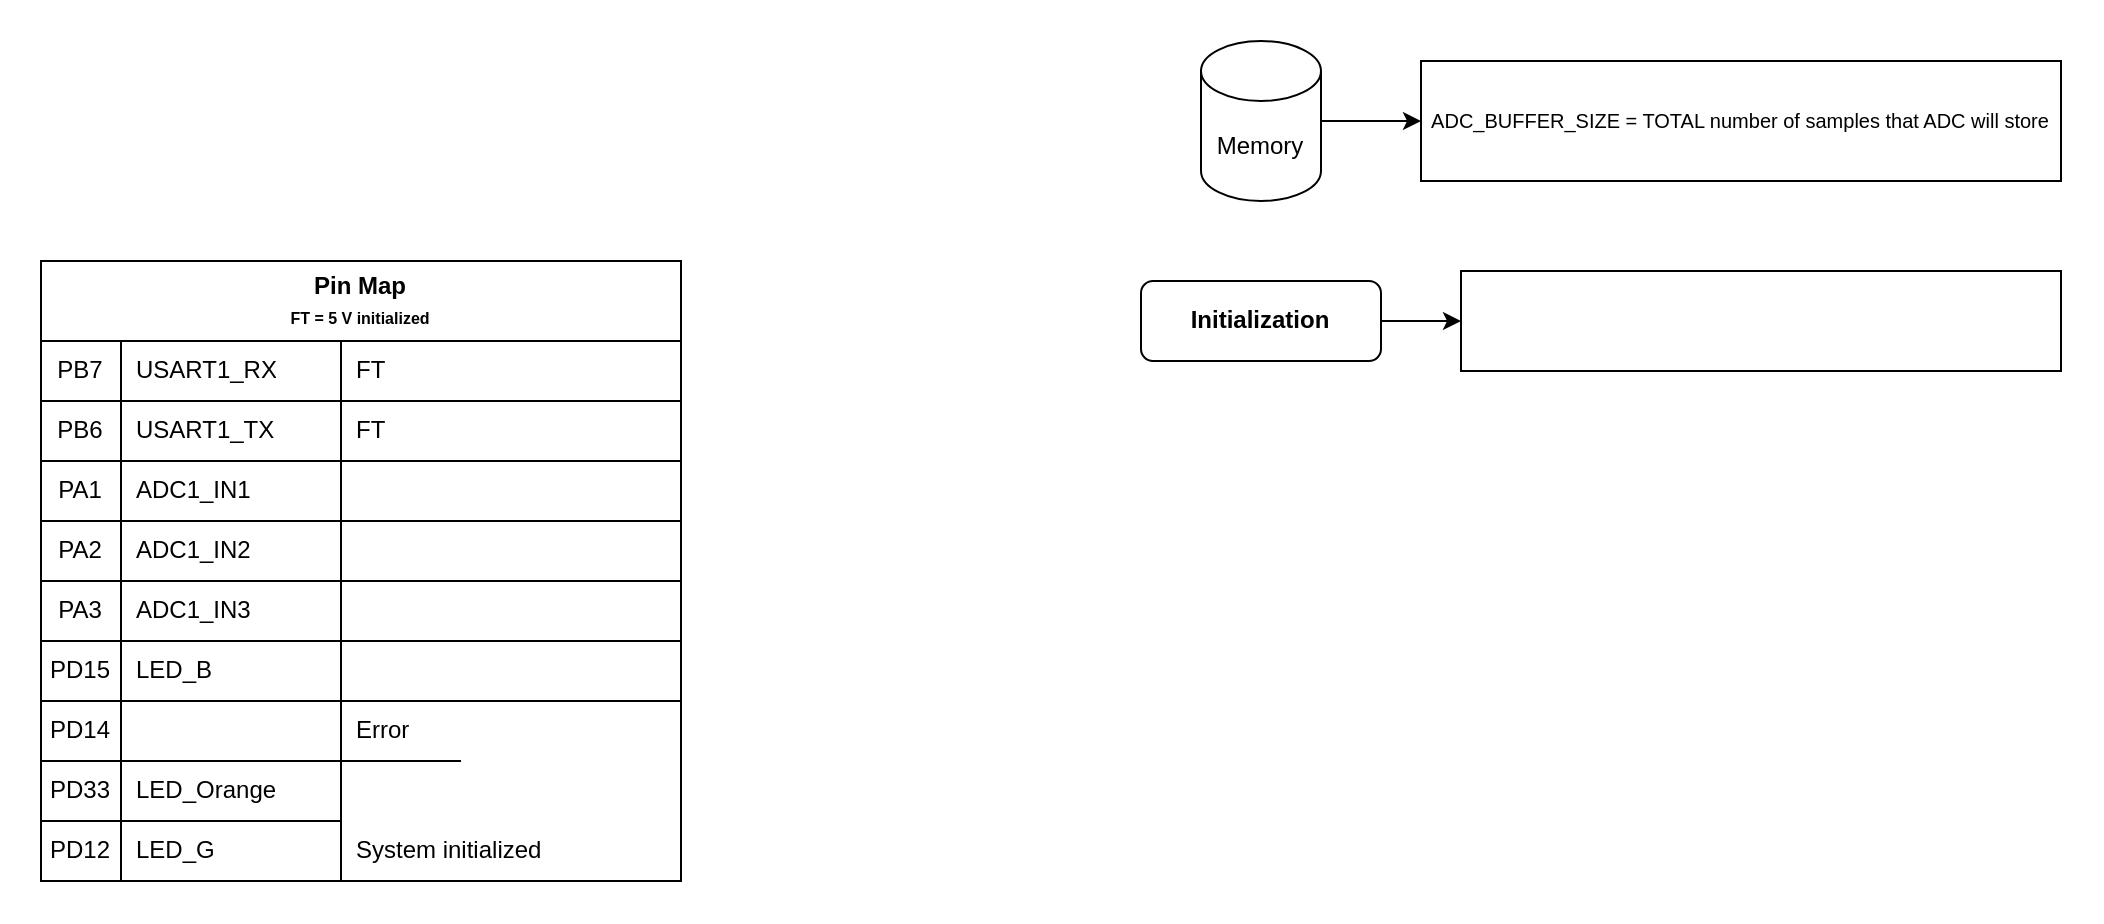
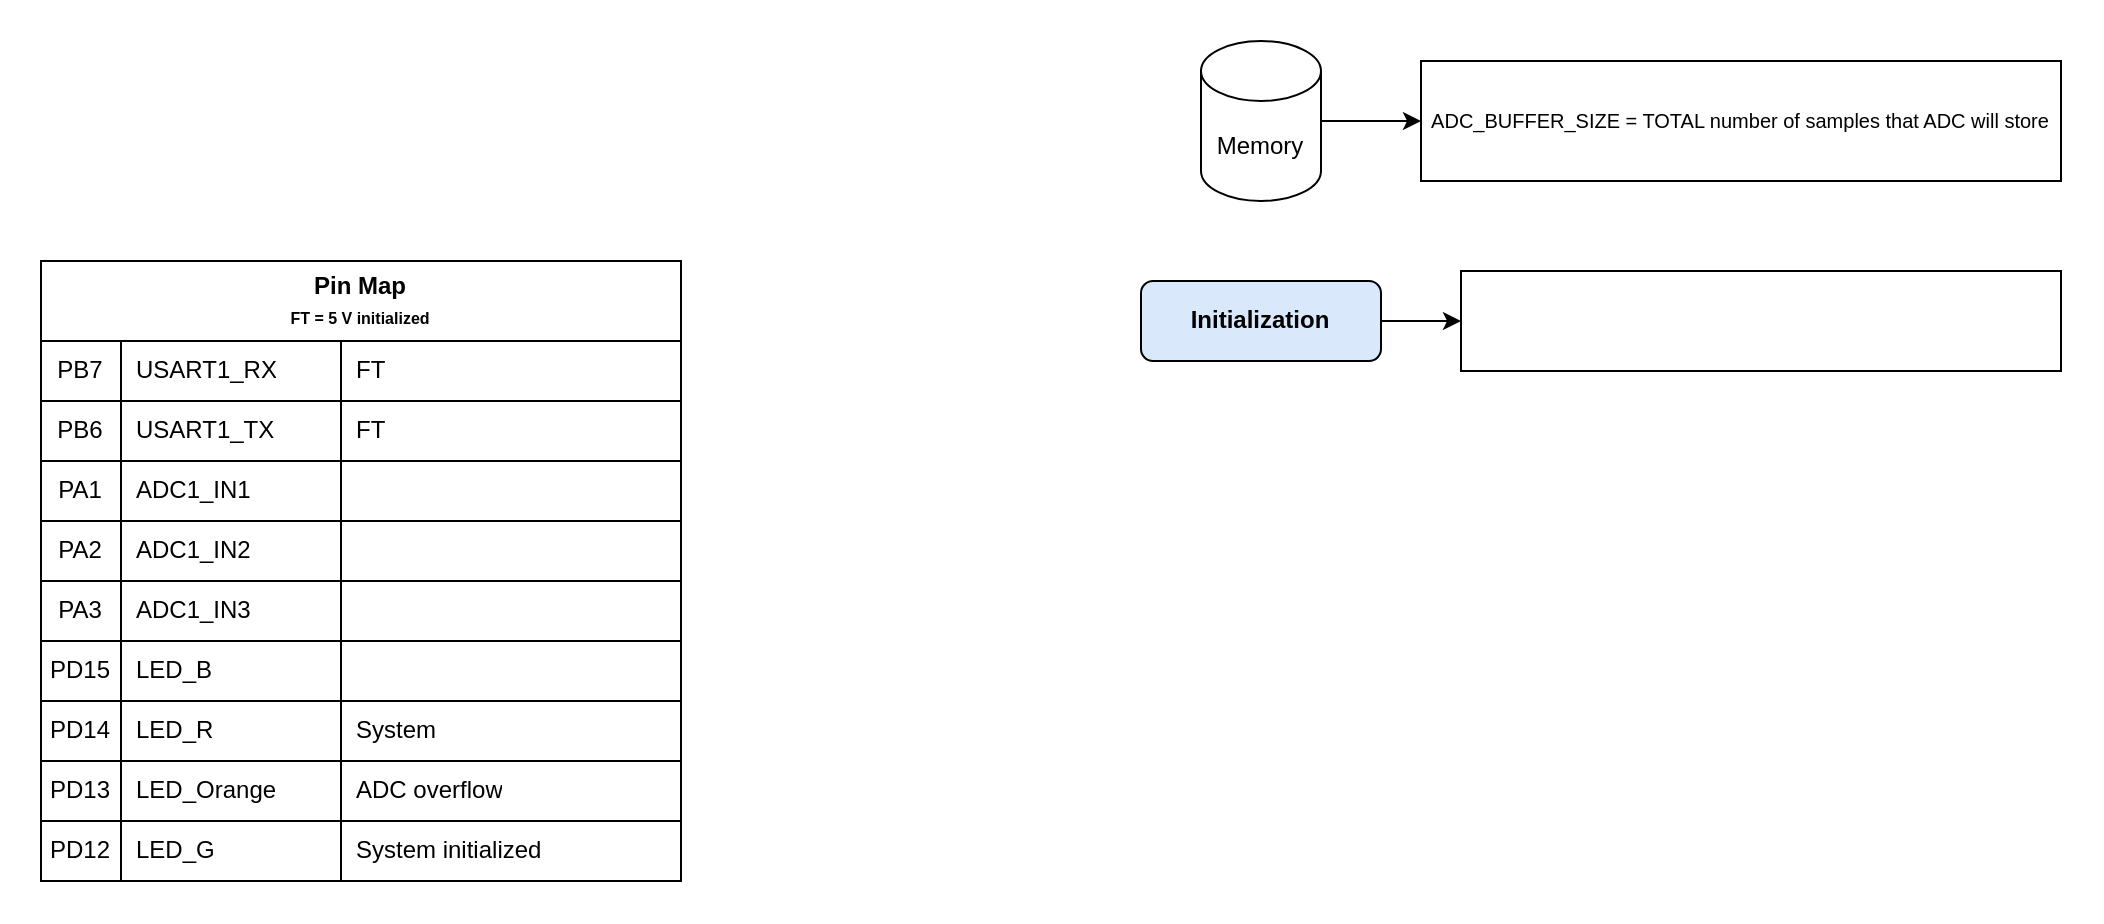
(1261, 321) -> (1261, 321)
none -> (231, 731)
(391, 731) -> (397, 731)
(81, 791) -> (81, 791)
none -> (511, 791)
